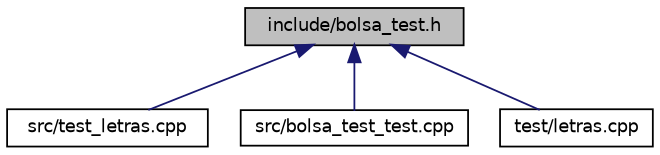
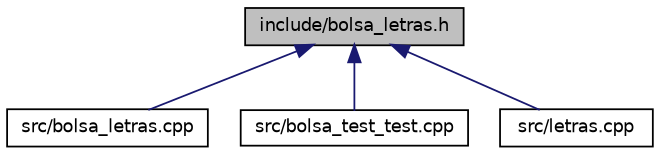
(354, 27) -> (354, 27)
(107, 128) -> (107, 128)
(576, 128) -> (576, 128)
